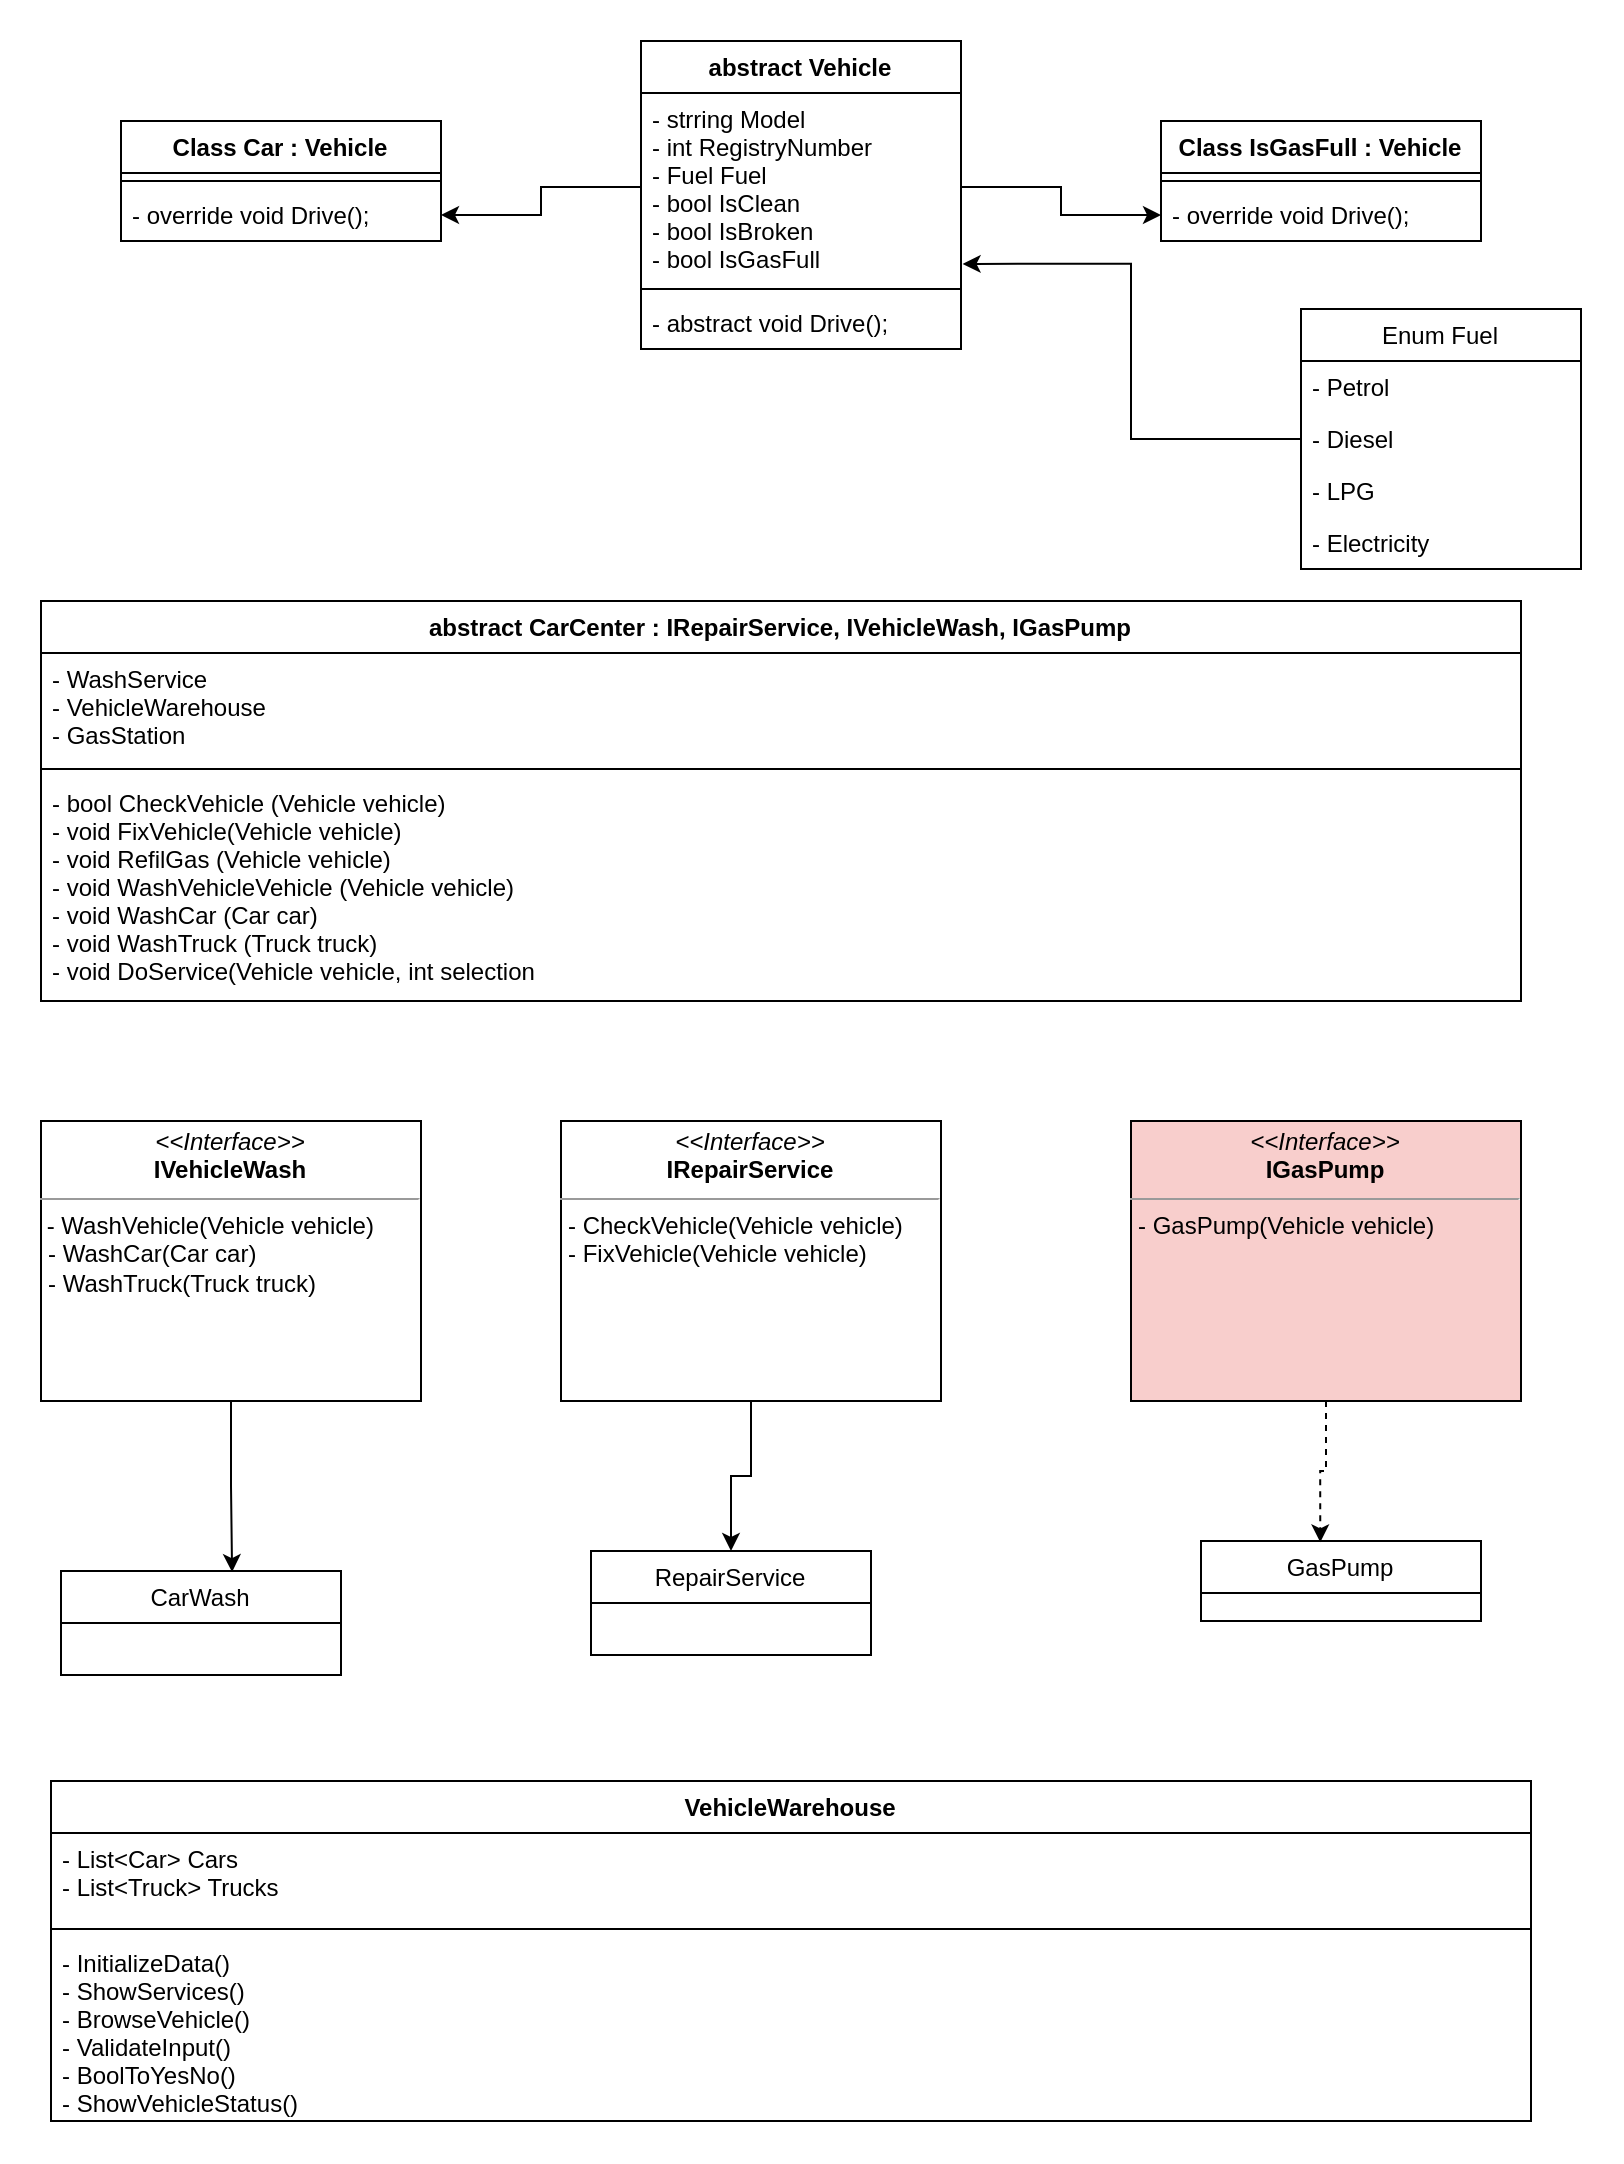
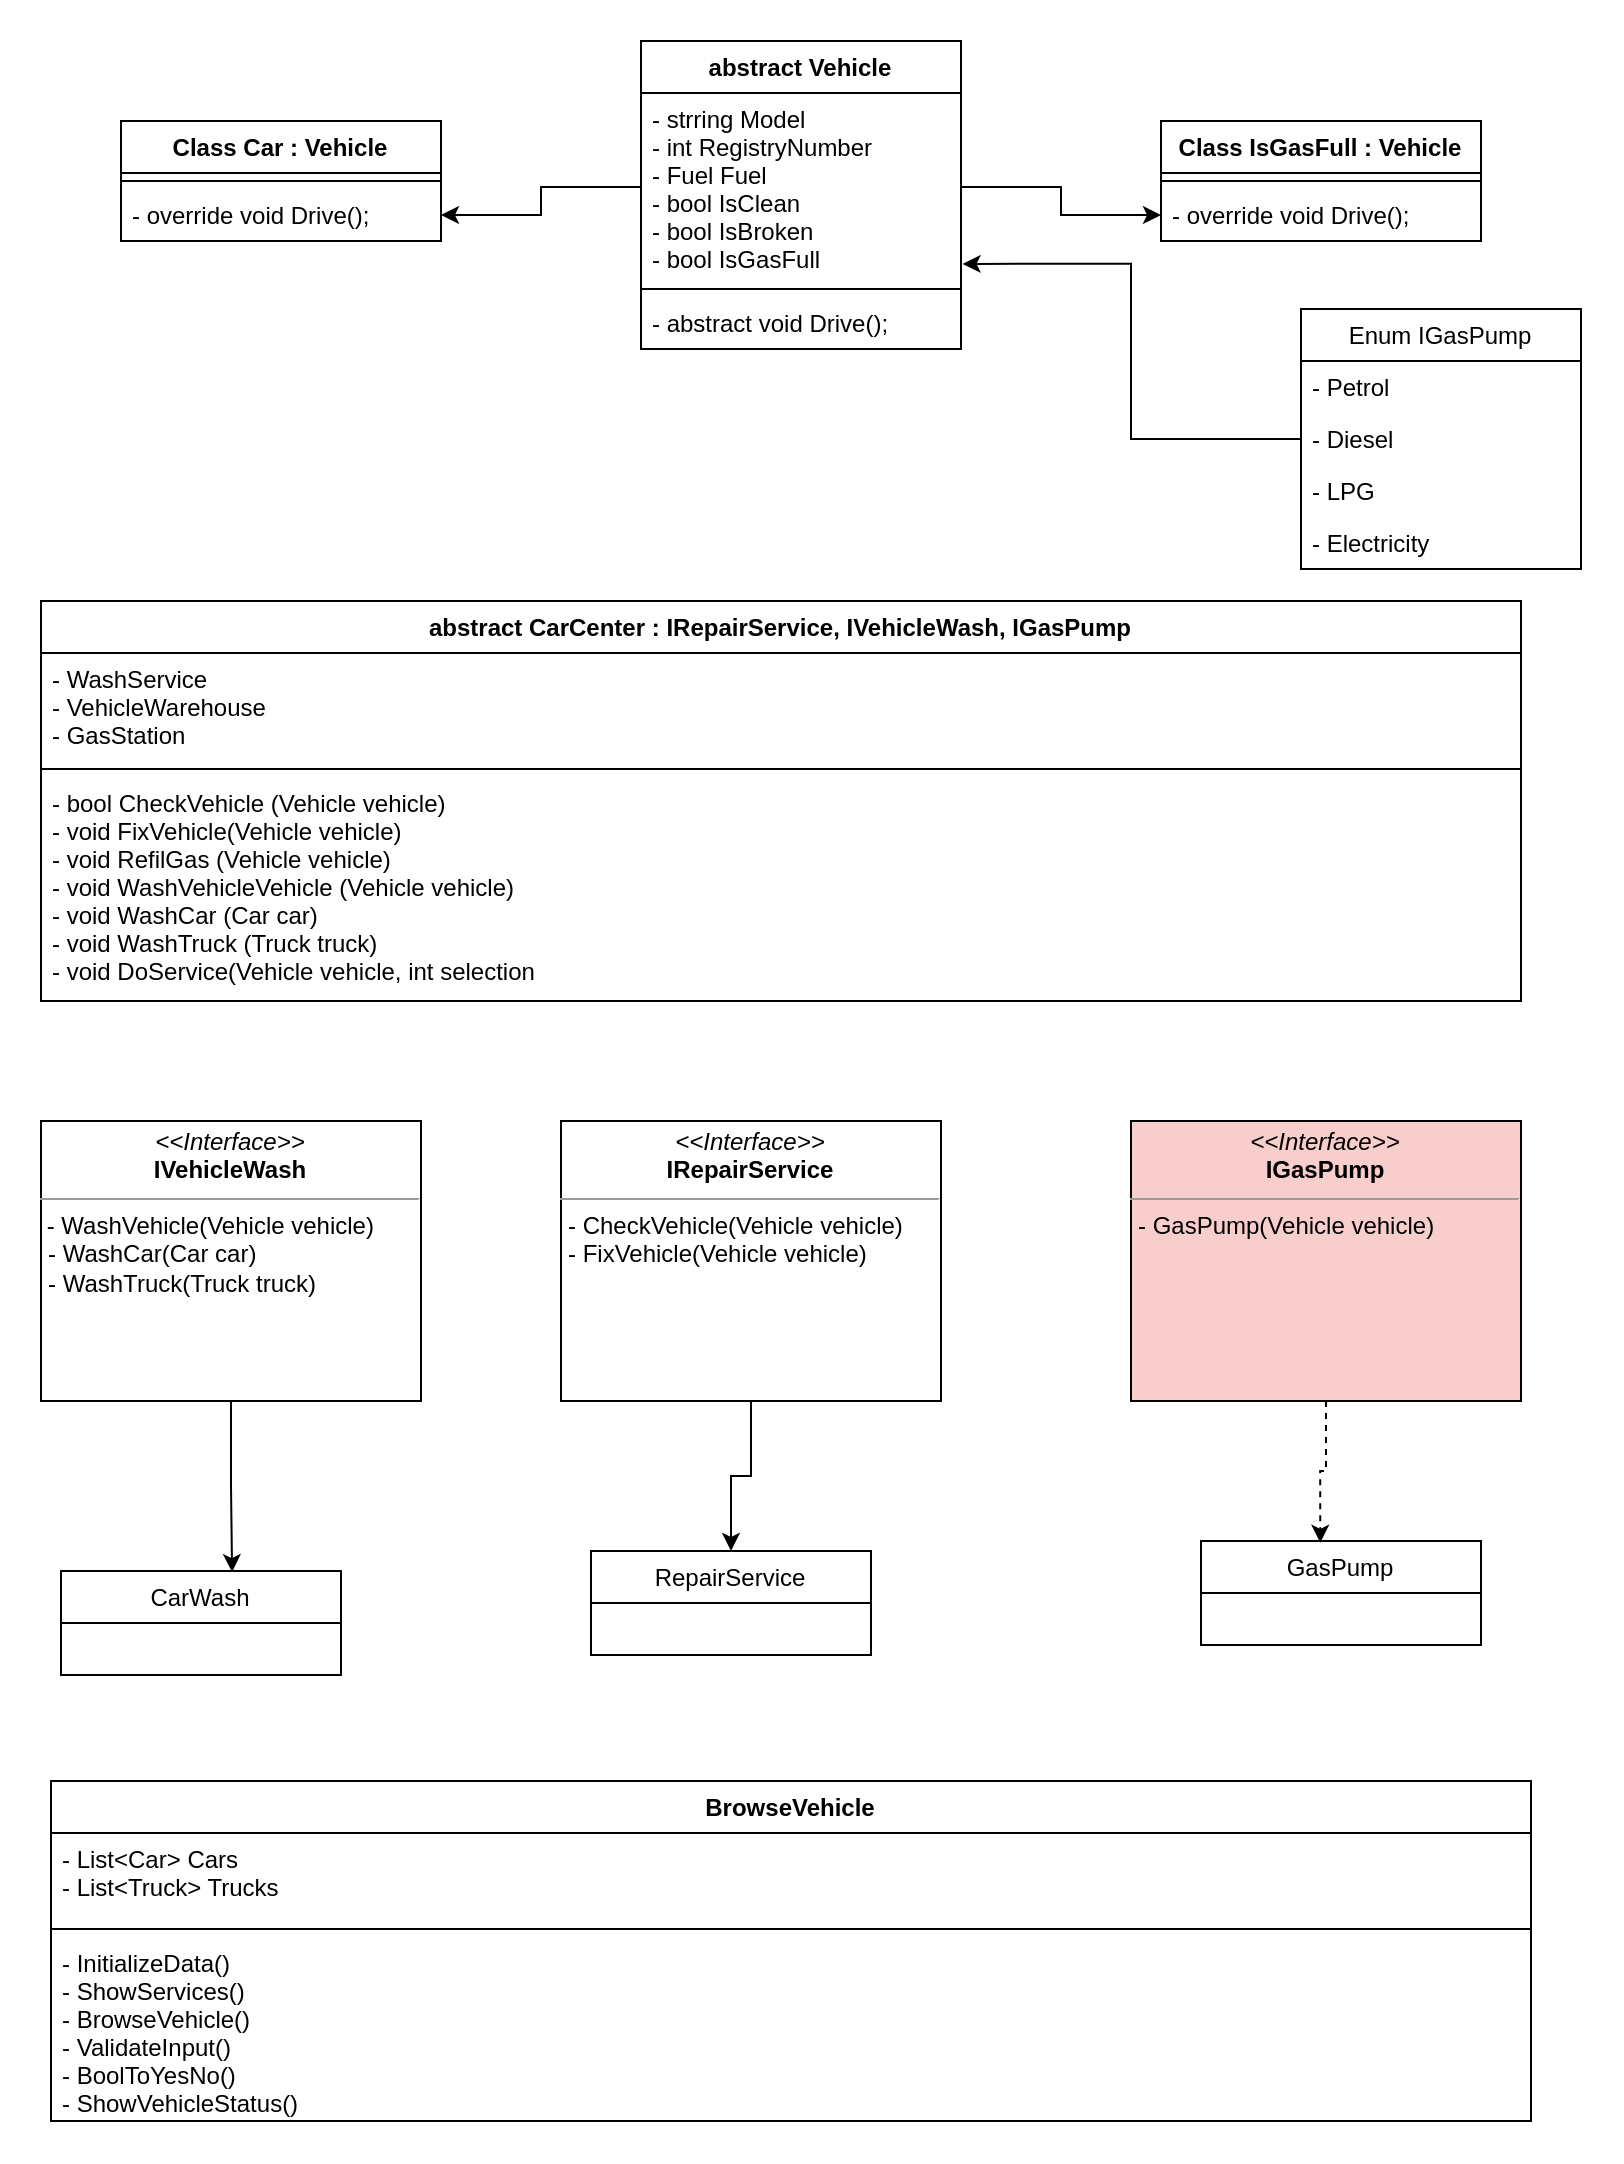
(1440, 336) -> (1440, 336)
(1341, 1581) -> (1341, 1593)
(790, 1808) -> (790, 1808)
